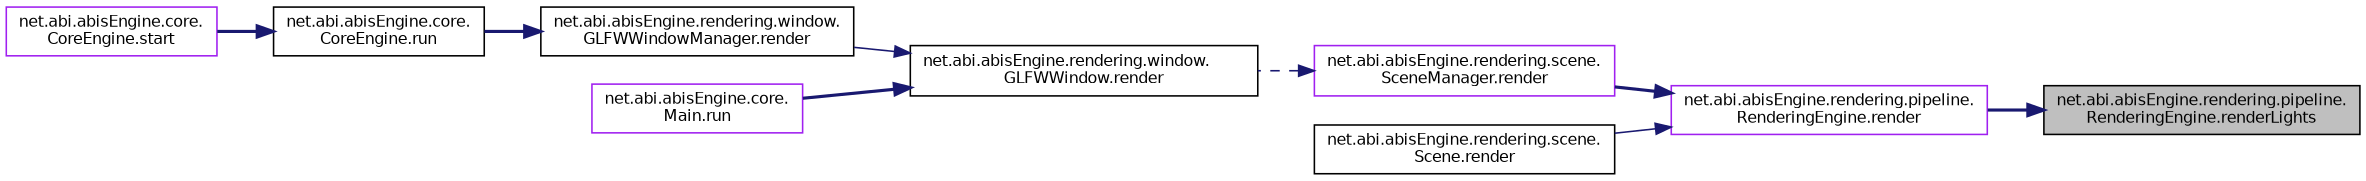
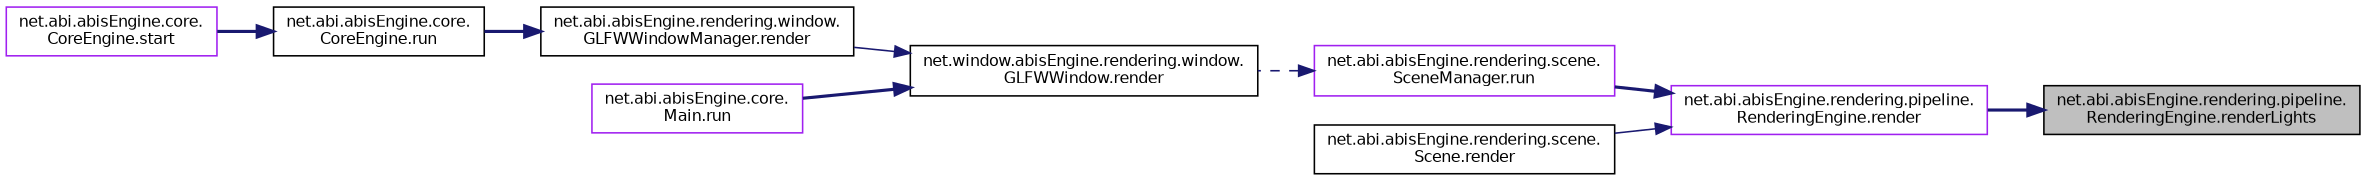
(1084, 71) -> (1084, 71)
(1465, 71) -> (1465, 71)
